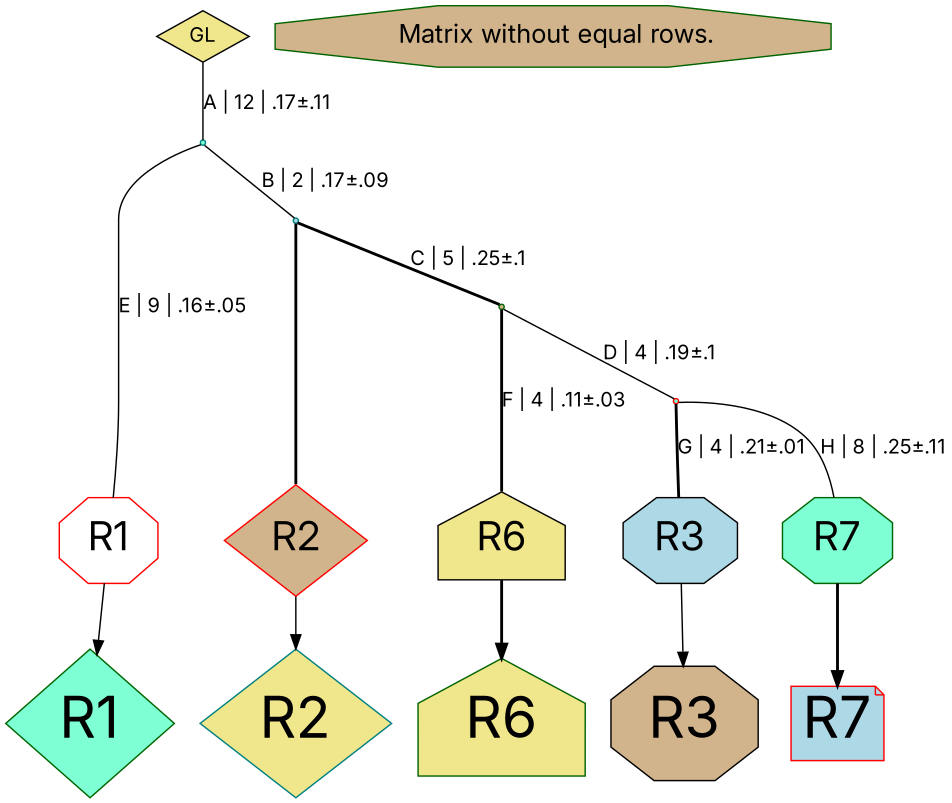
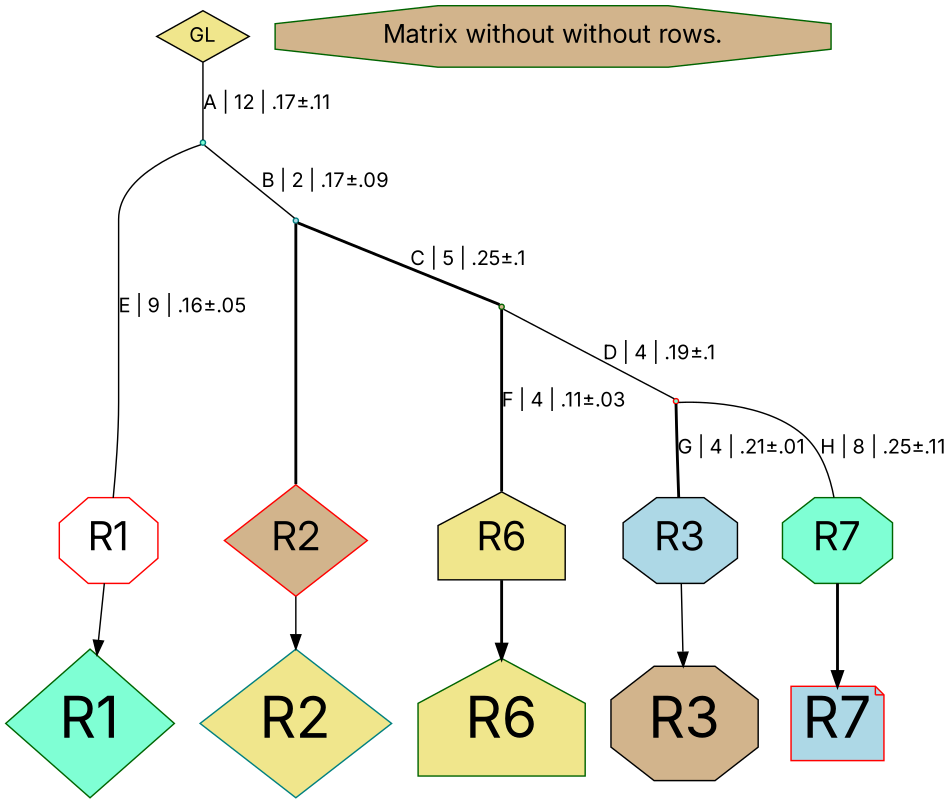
(553, 36) -> (553, 36)
